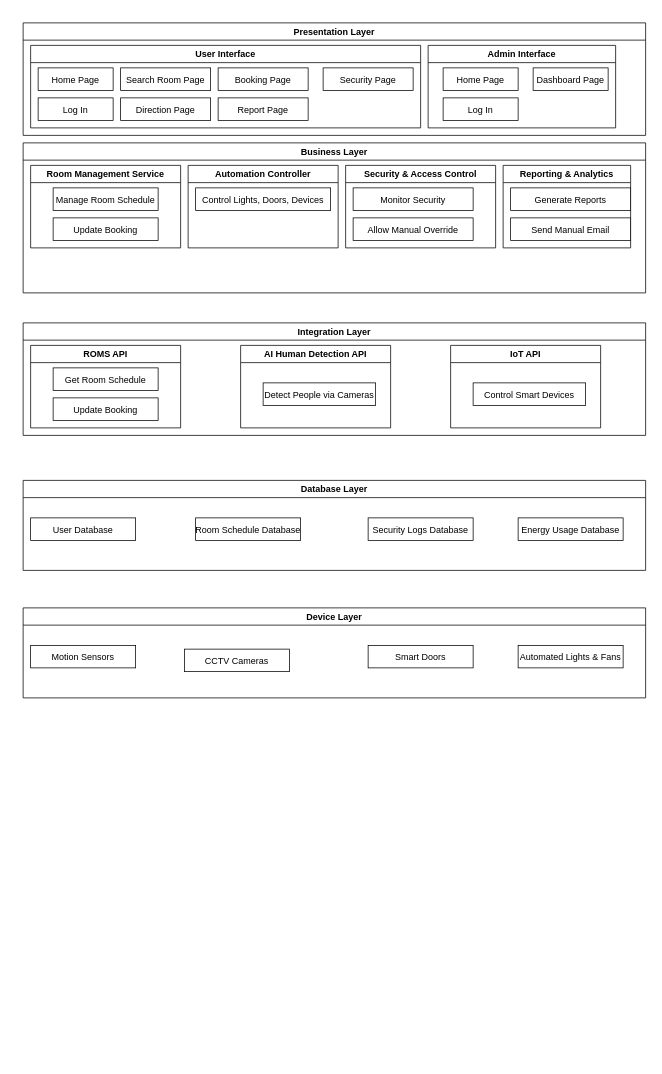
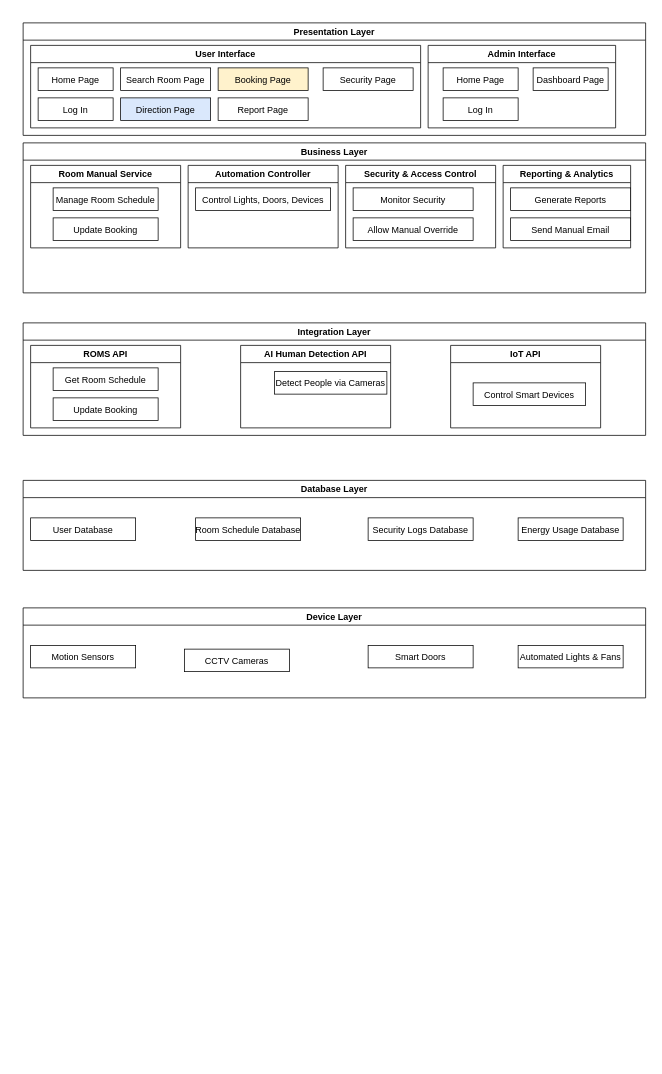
(263, 79) -> (263, 79)
(165, 109) -> (165, 109)
(105, 174) -> (105, 174)
(319, 394) -> (330, 383)
